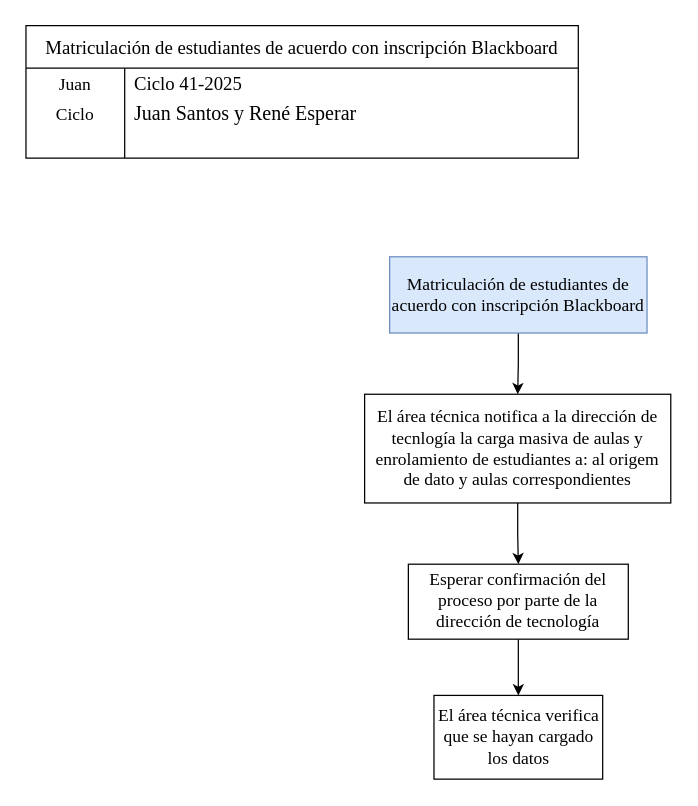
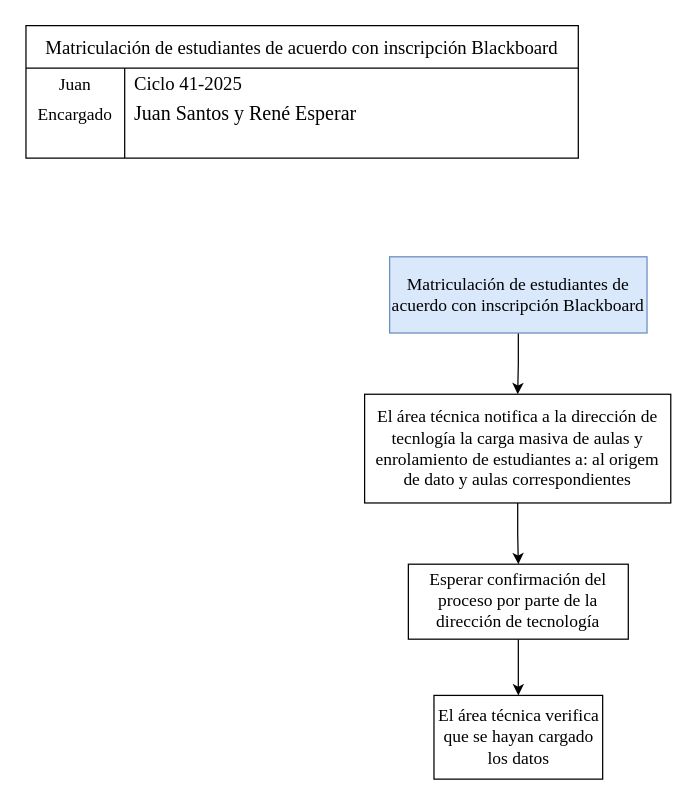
(75, 113) -> (75, 113)
